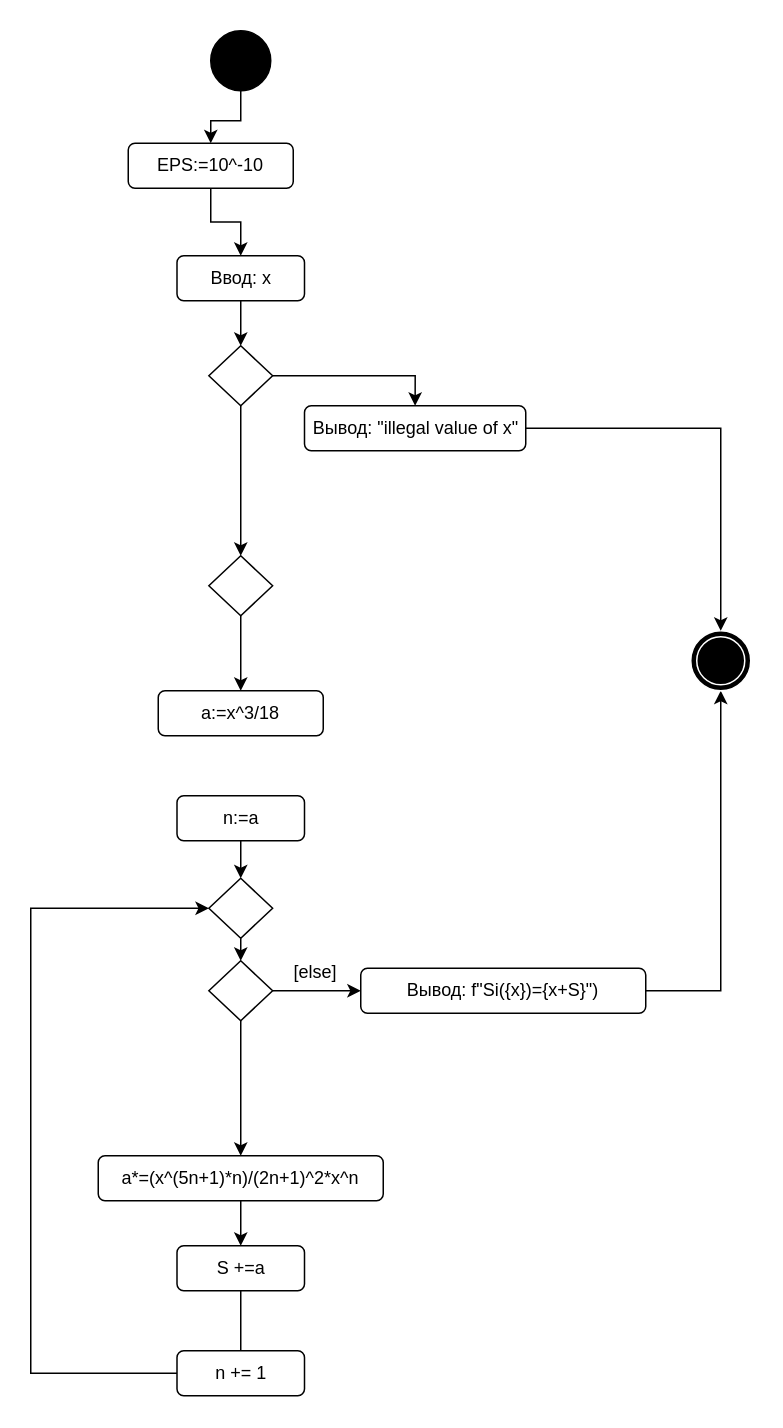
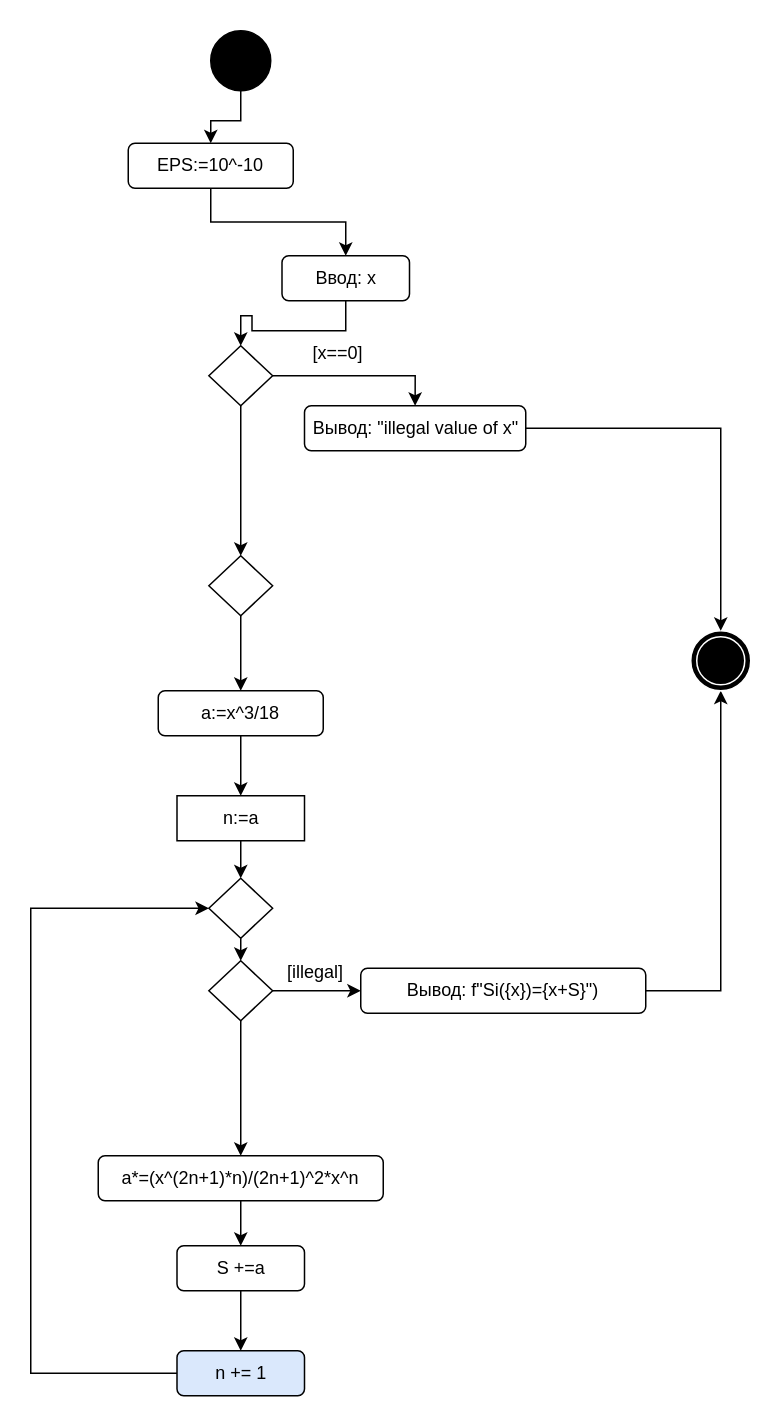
(241, 278) -> (346, 278)
none -> (338, 353)
none -> (241, 761)
(241, 818) -> (241, 818)
(316, 973) -> (316, 973)
(241, 1178) -> (241, 1178)
(241, 1343) -> (241, 1339)
(241, 1373) -> (241, 1373)
